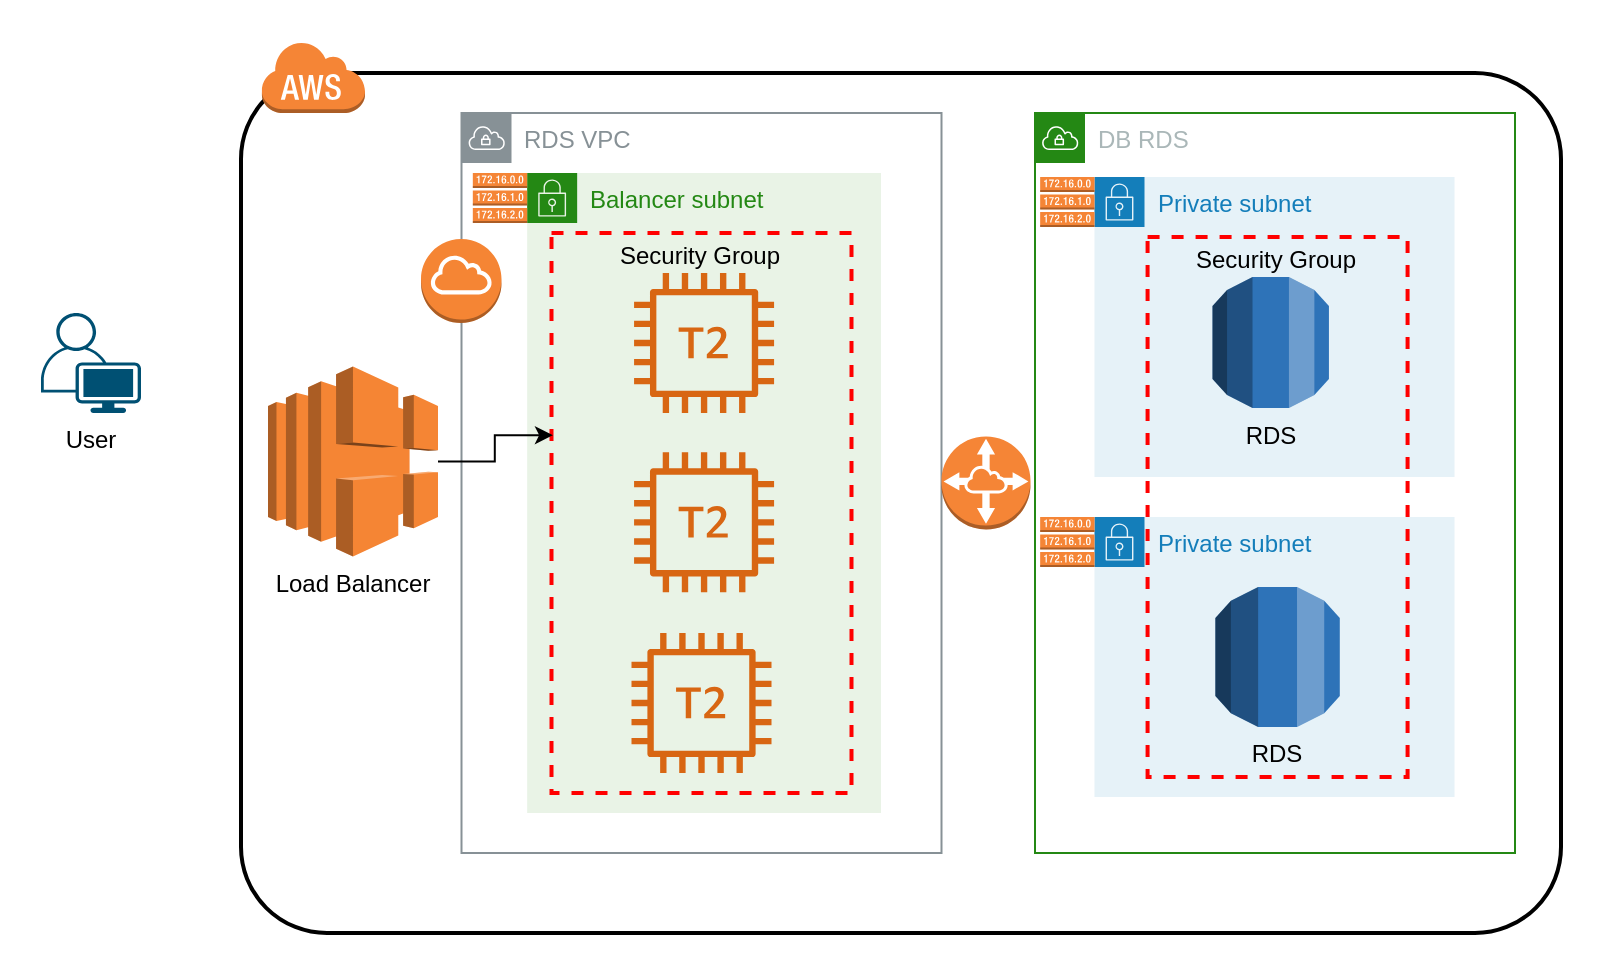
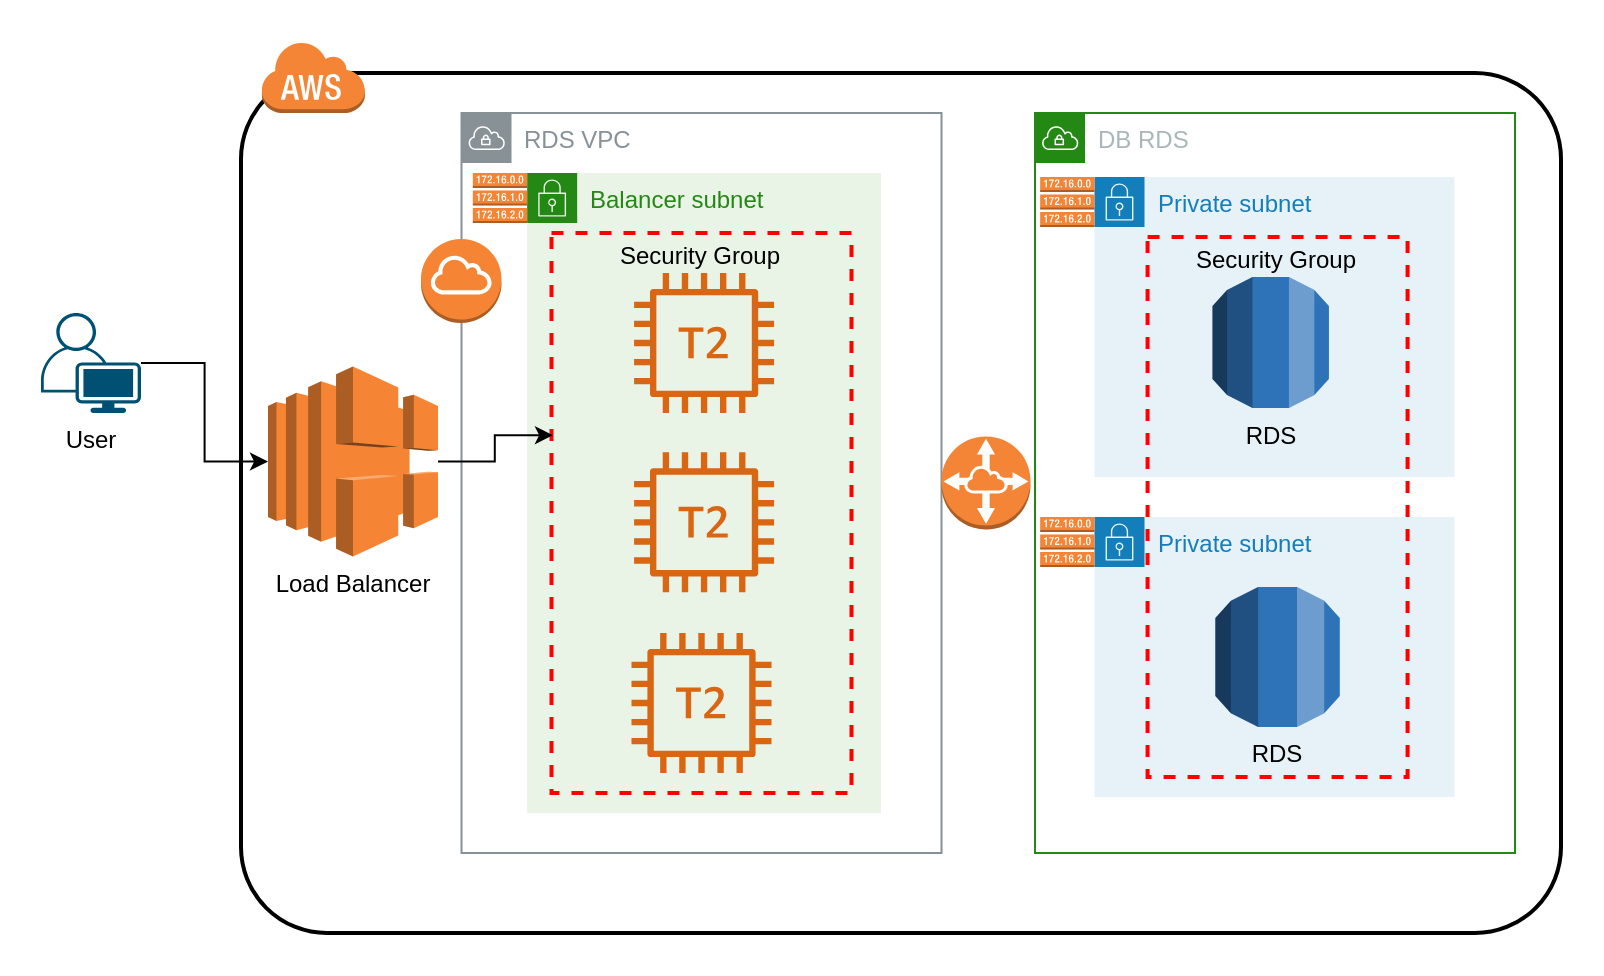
none -> (205, 405)
